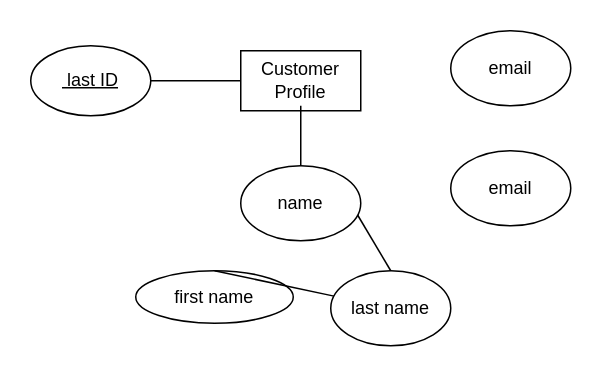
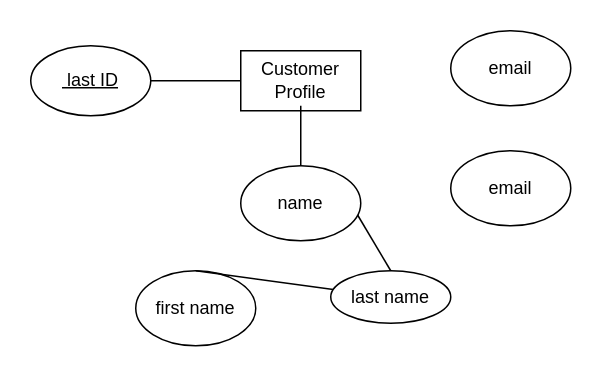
(215, 297) -> (196, 308)
(391, 308) -> (391, 297)
